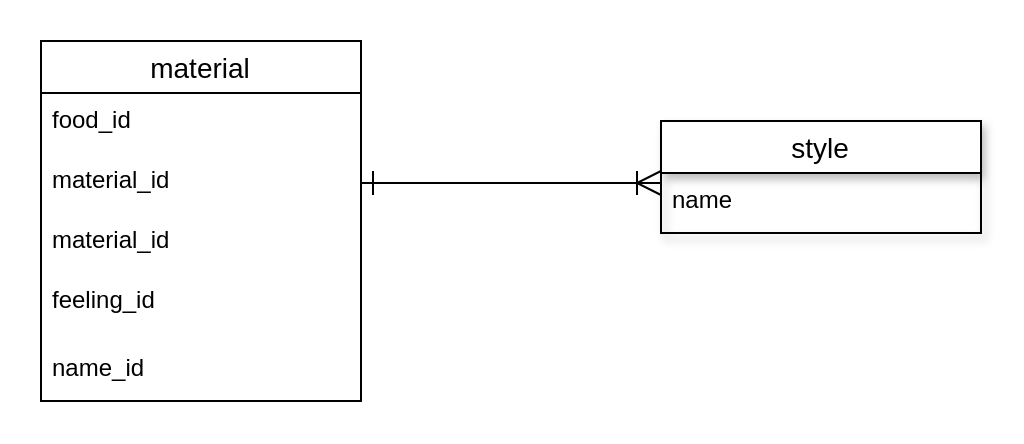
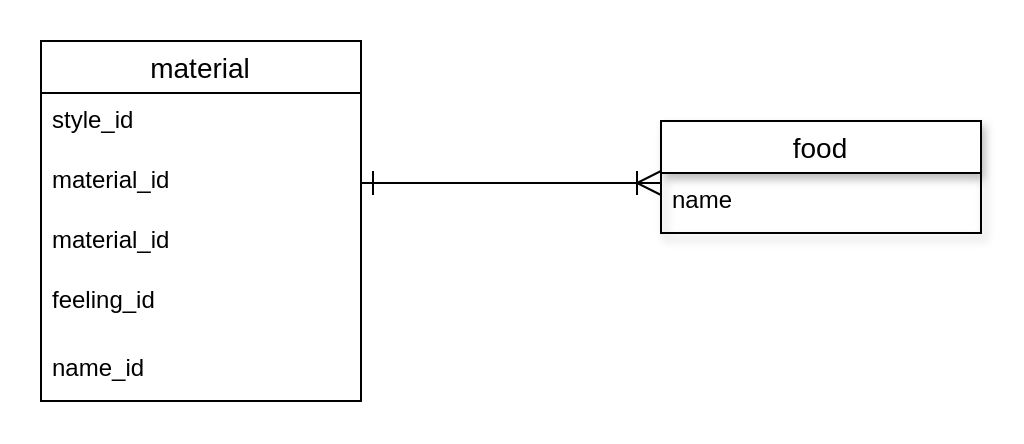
(96, 120) -> (100, 120)
(820, 149) -> (820, 149)
